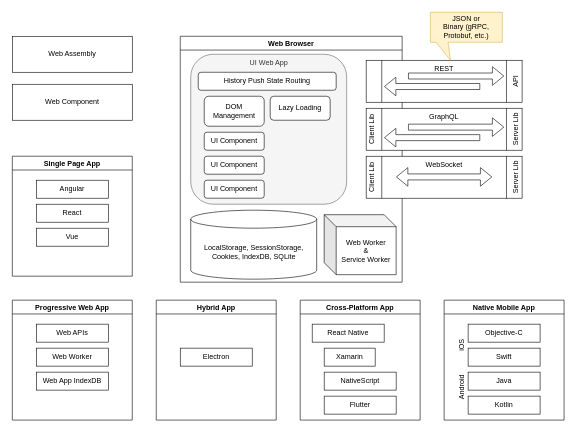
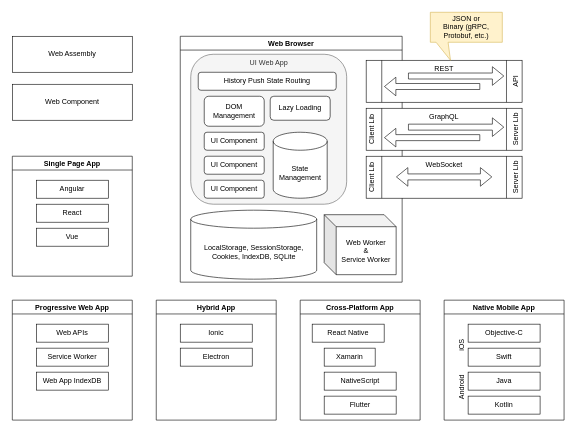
none -> (300, 165)
none -> (216, 333)
(72, 357) -> (72, 357)
